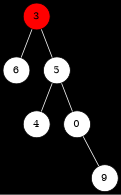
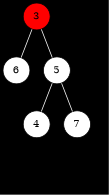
(77, 124) -> (77, 124)
(105, 178) -> none
